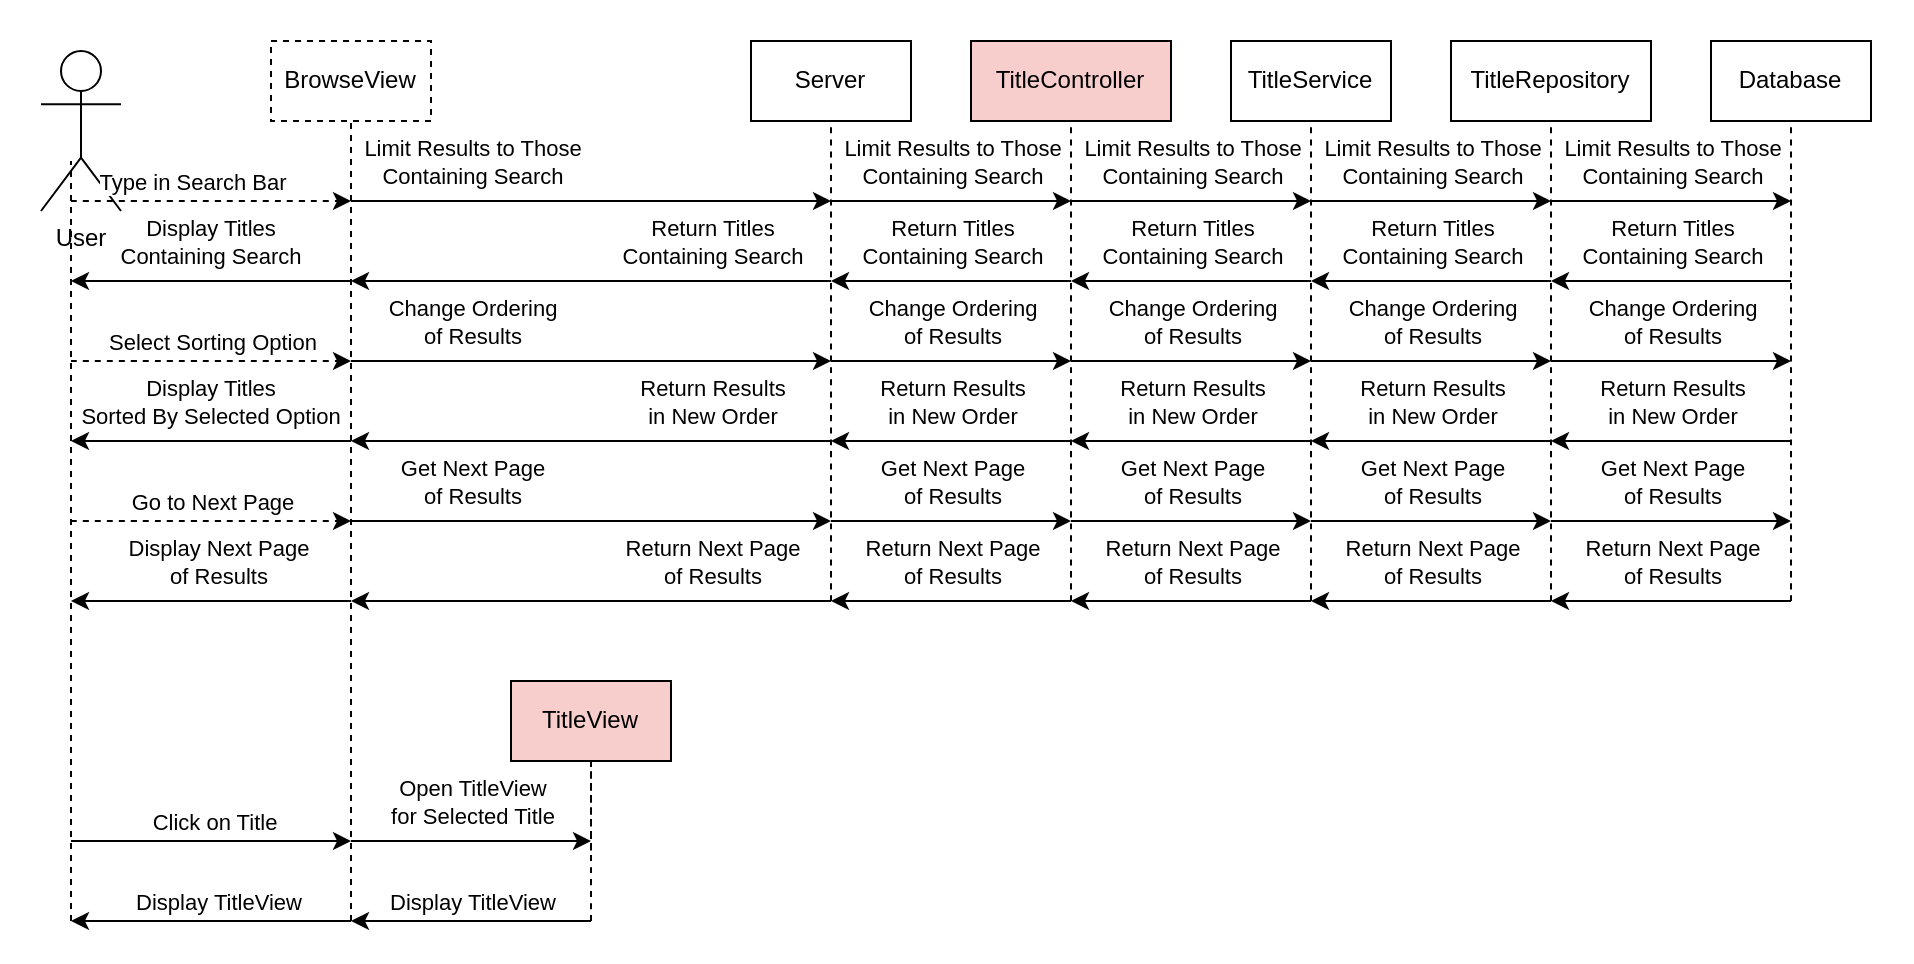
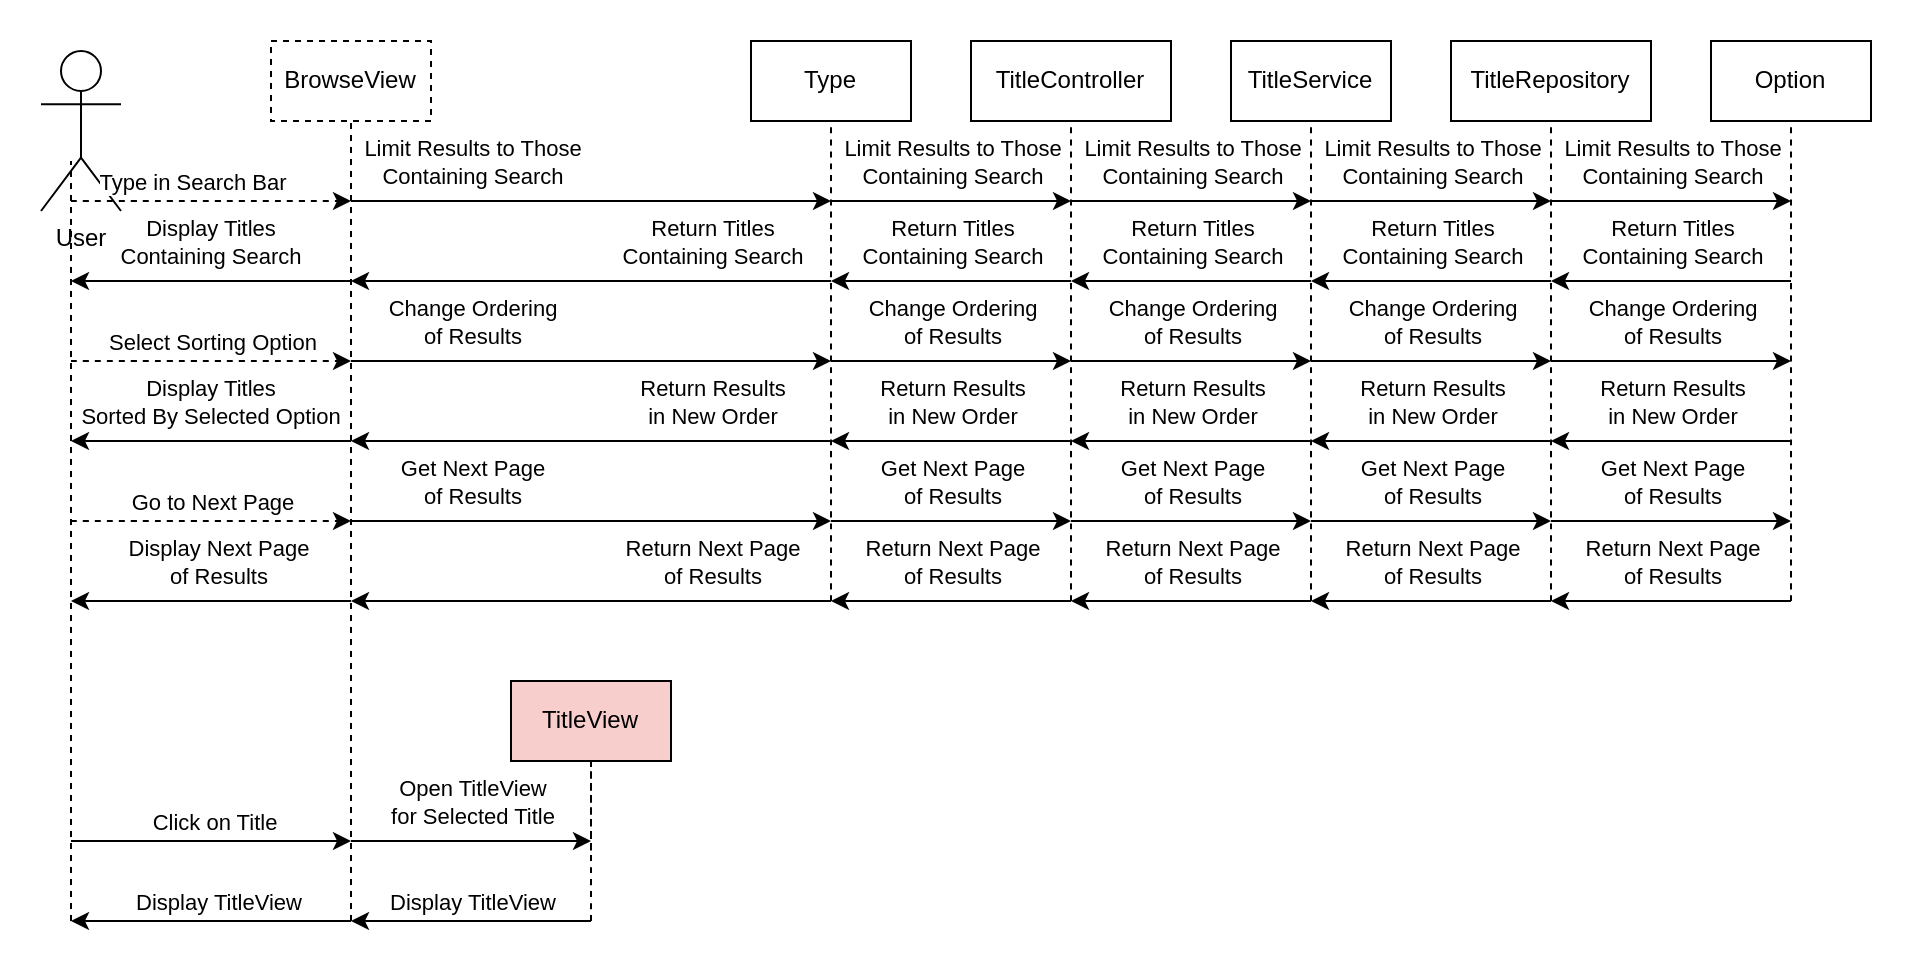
(831, 81) -> (831, 81)
(1071, 81) -> (1071, 81)
(1791, 81) -> (1791, 81)
